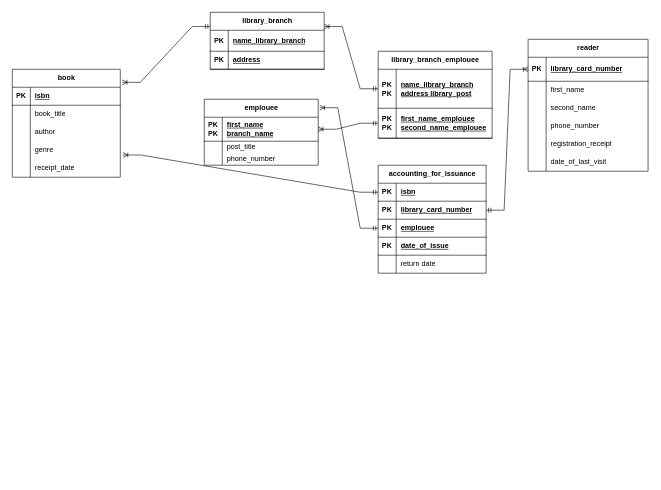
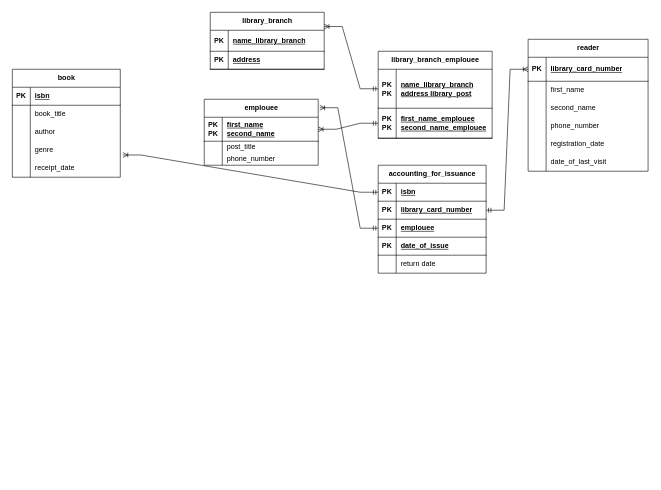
(140, 82) -> none
(249, 129) -> (249, 129)
(589, 144) -> (584, 144)
